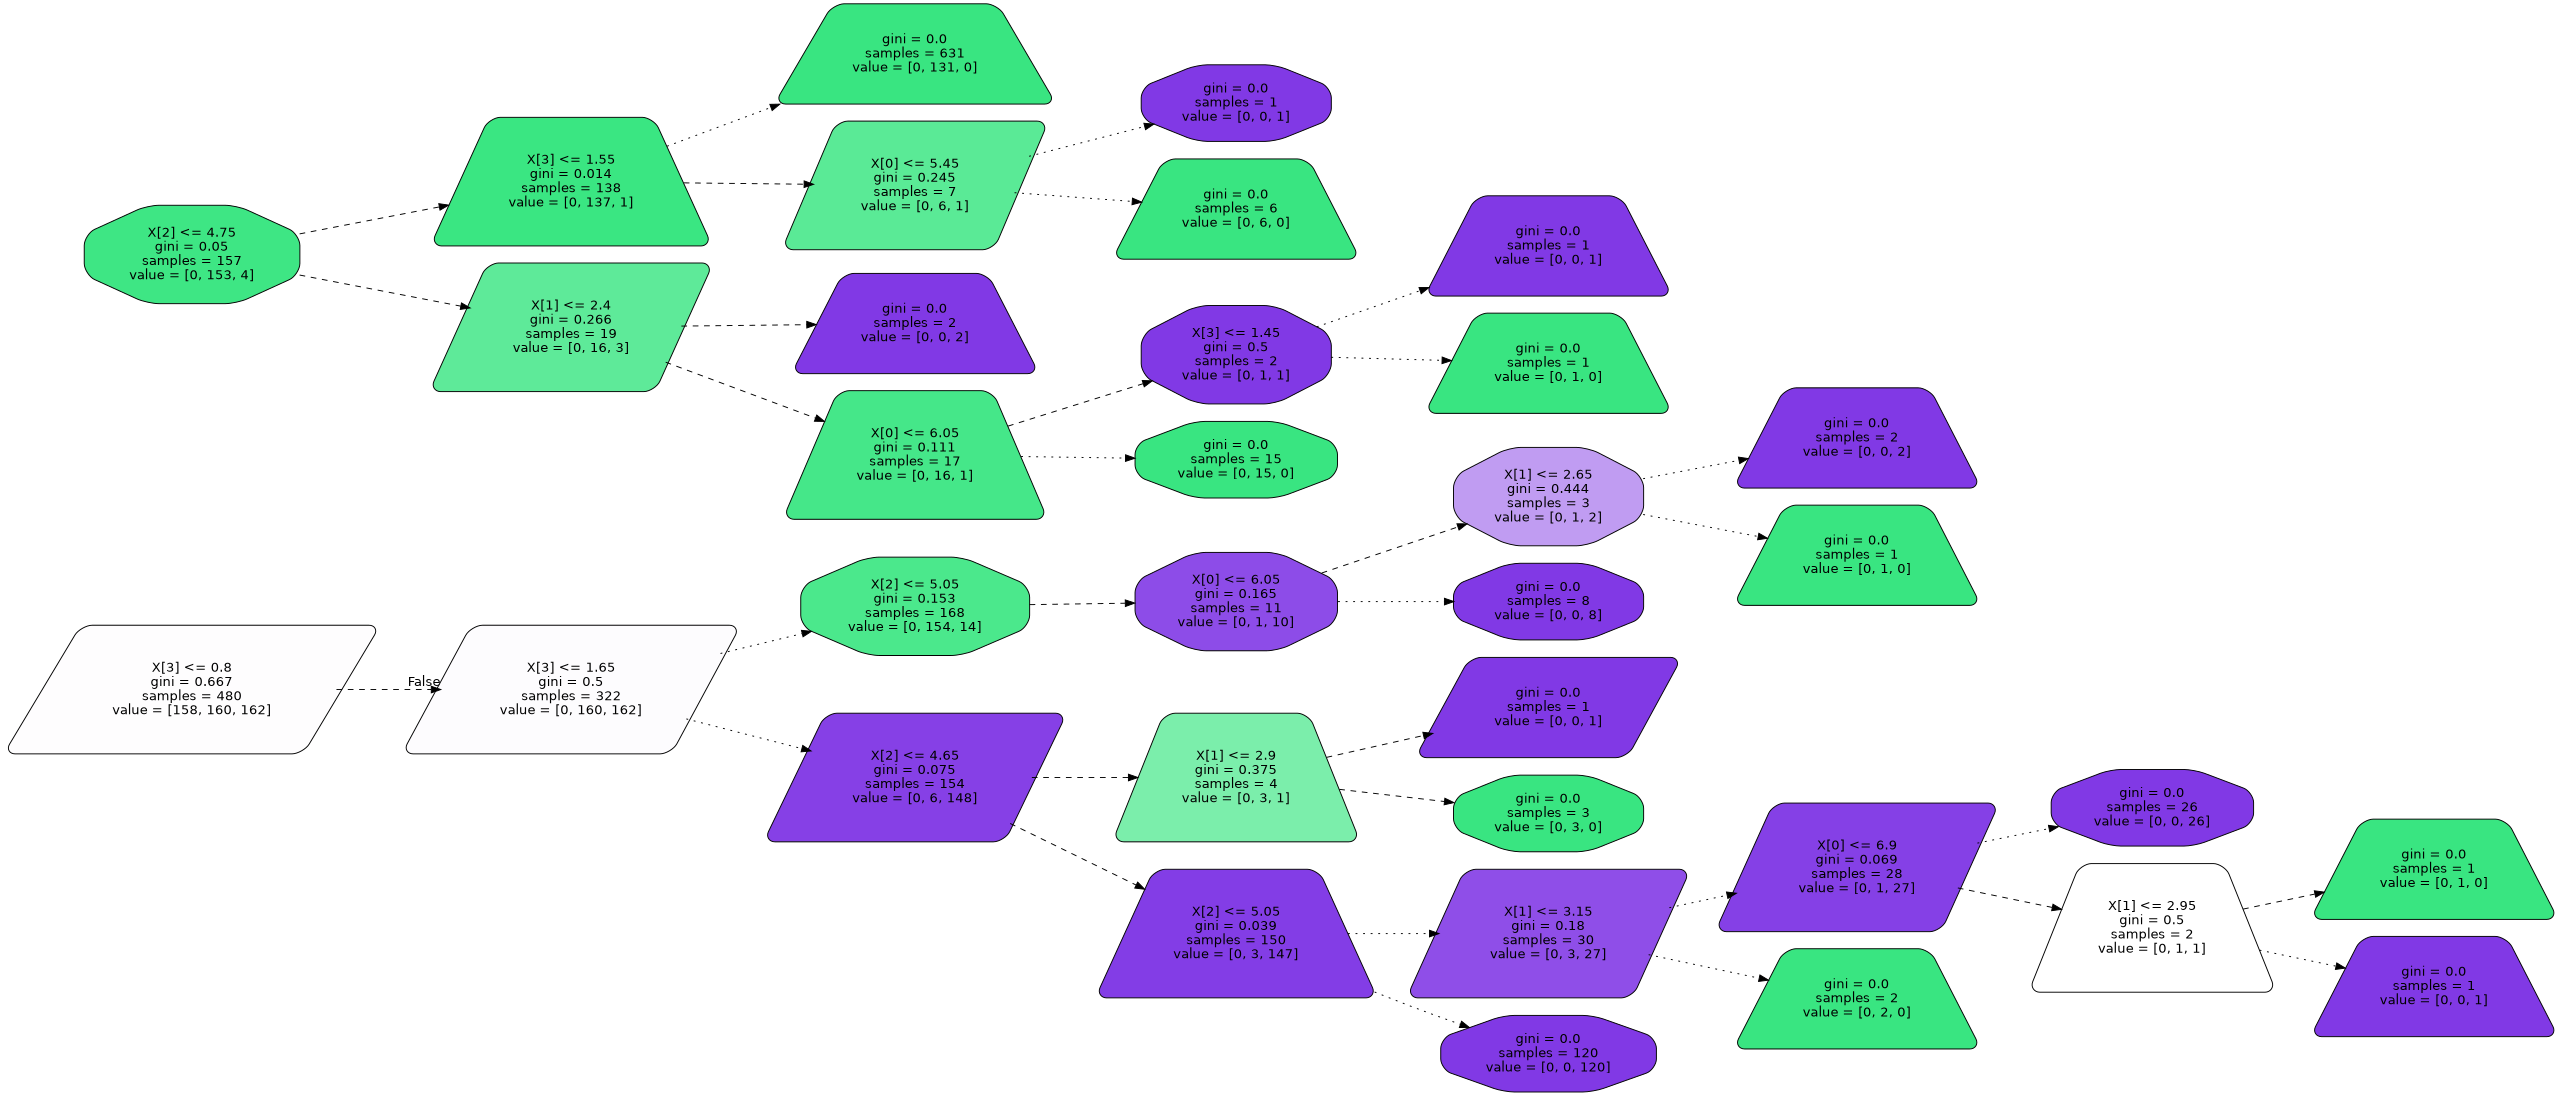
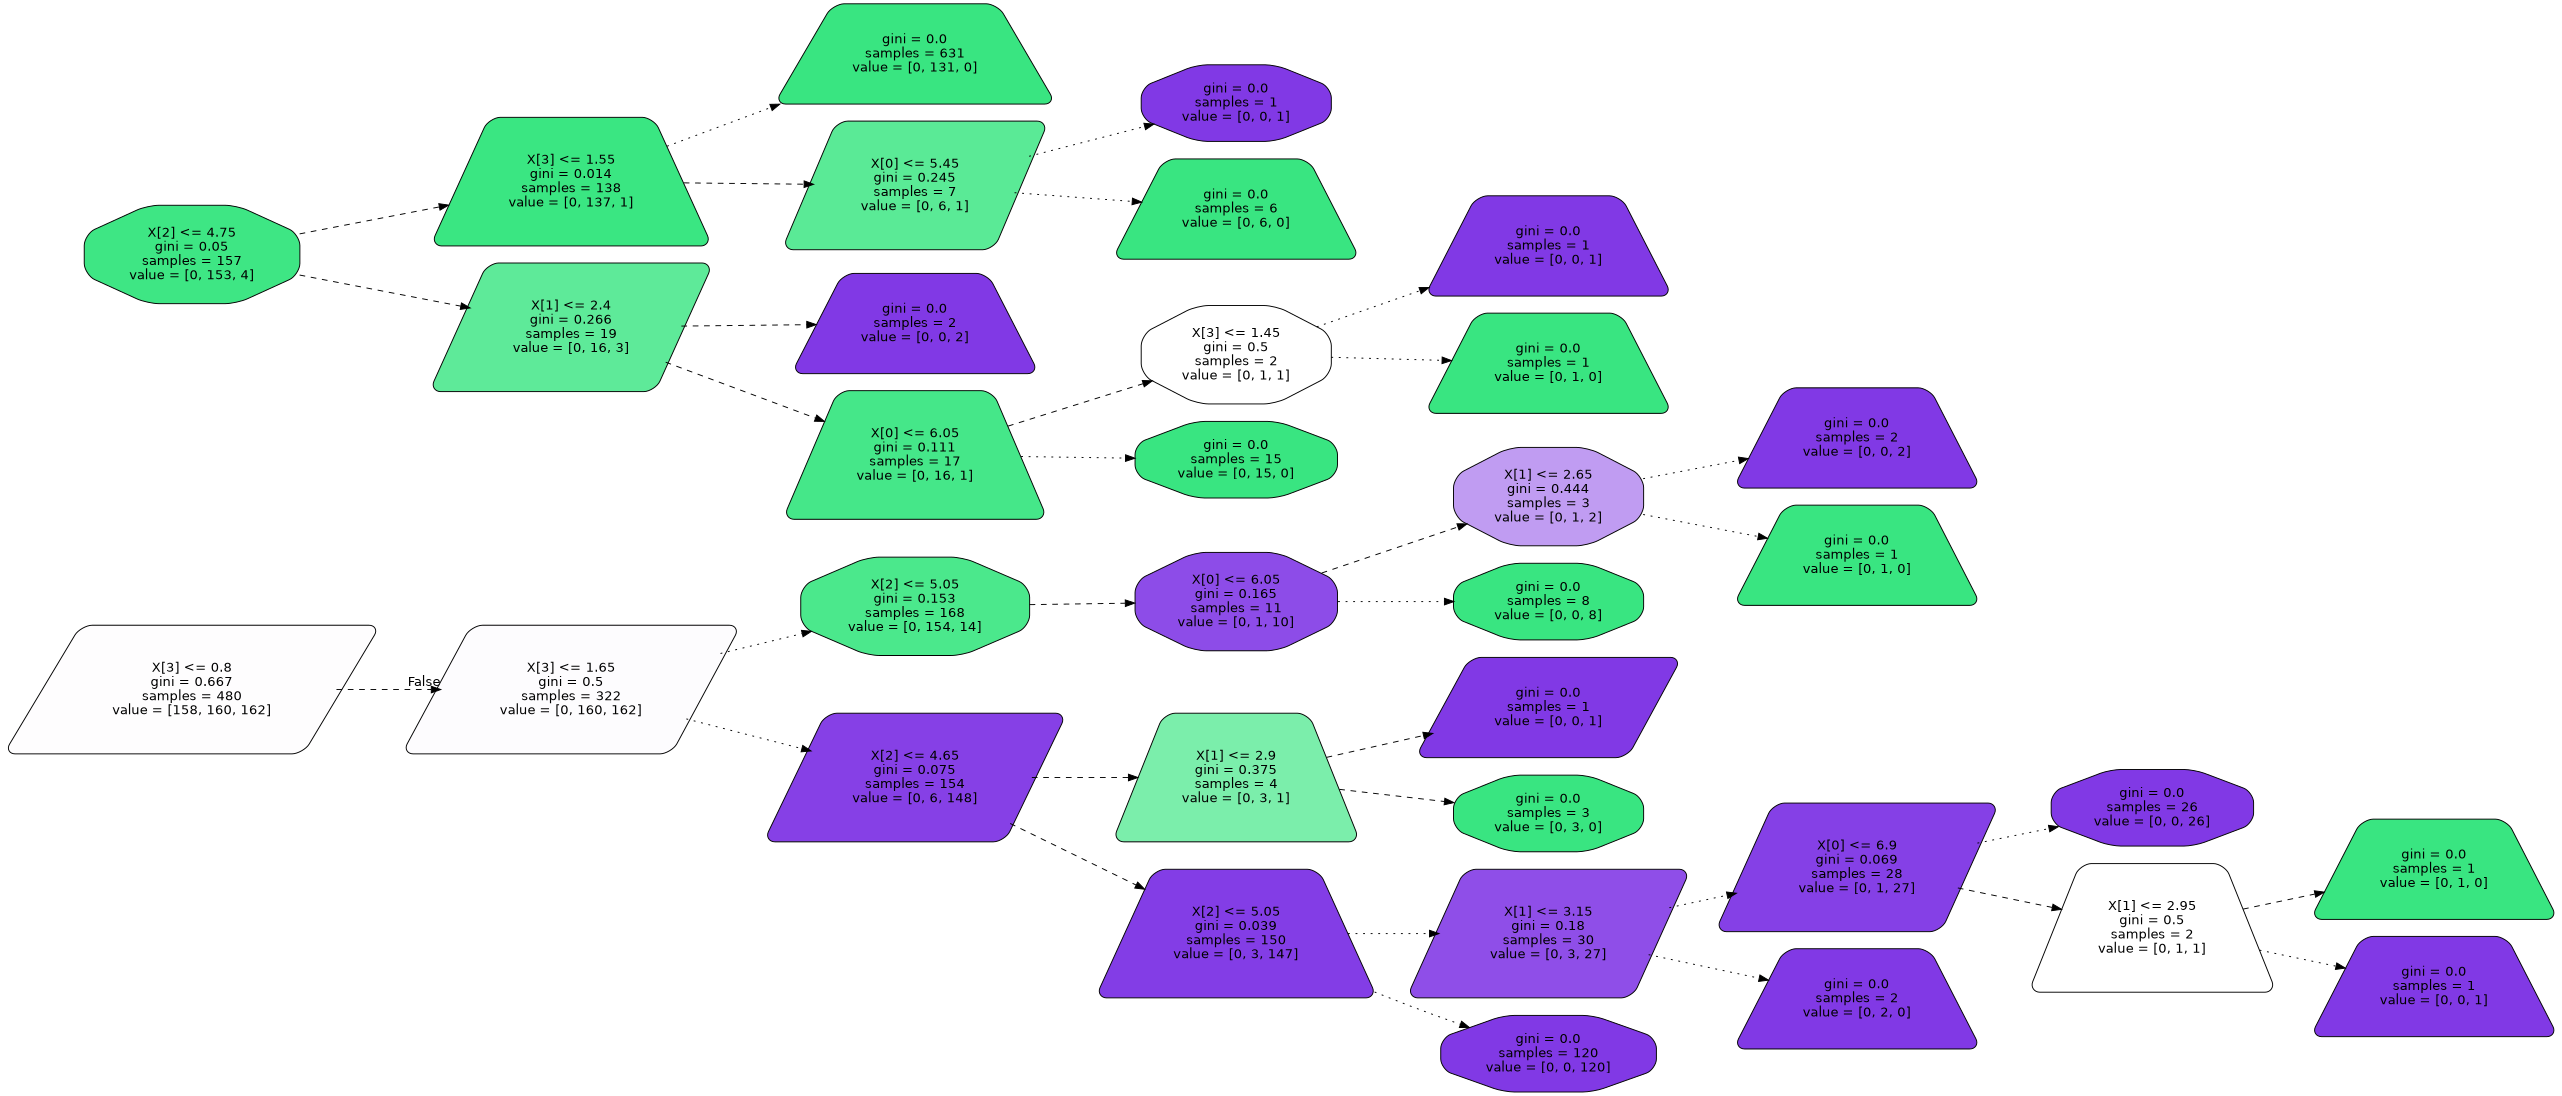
(1236, 355) -> (1236, 355)
(1549, 602) -> (1549, 602)
(1857, 999) -> (1857, 999)
